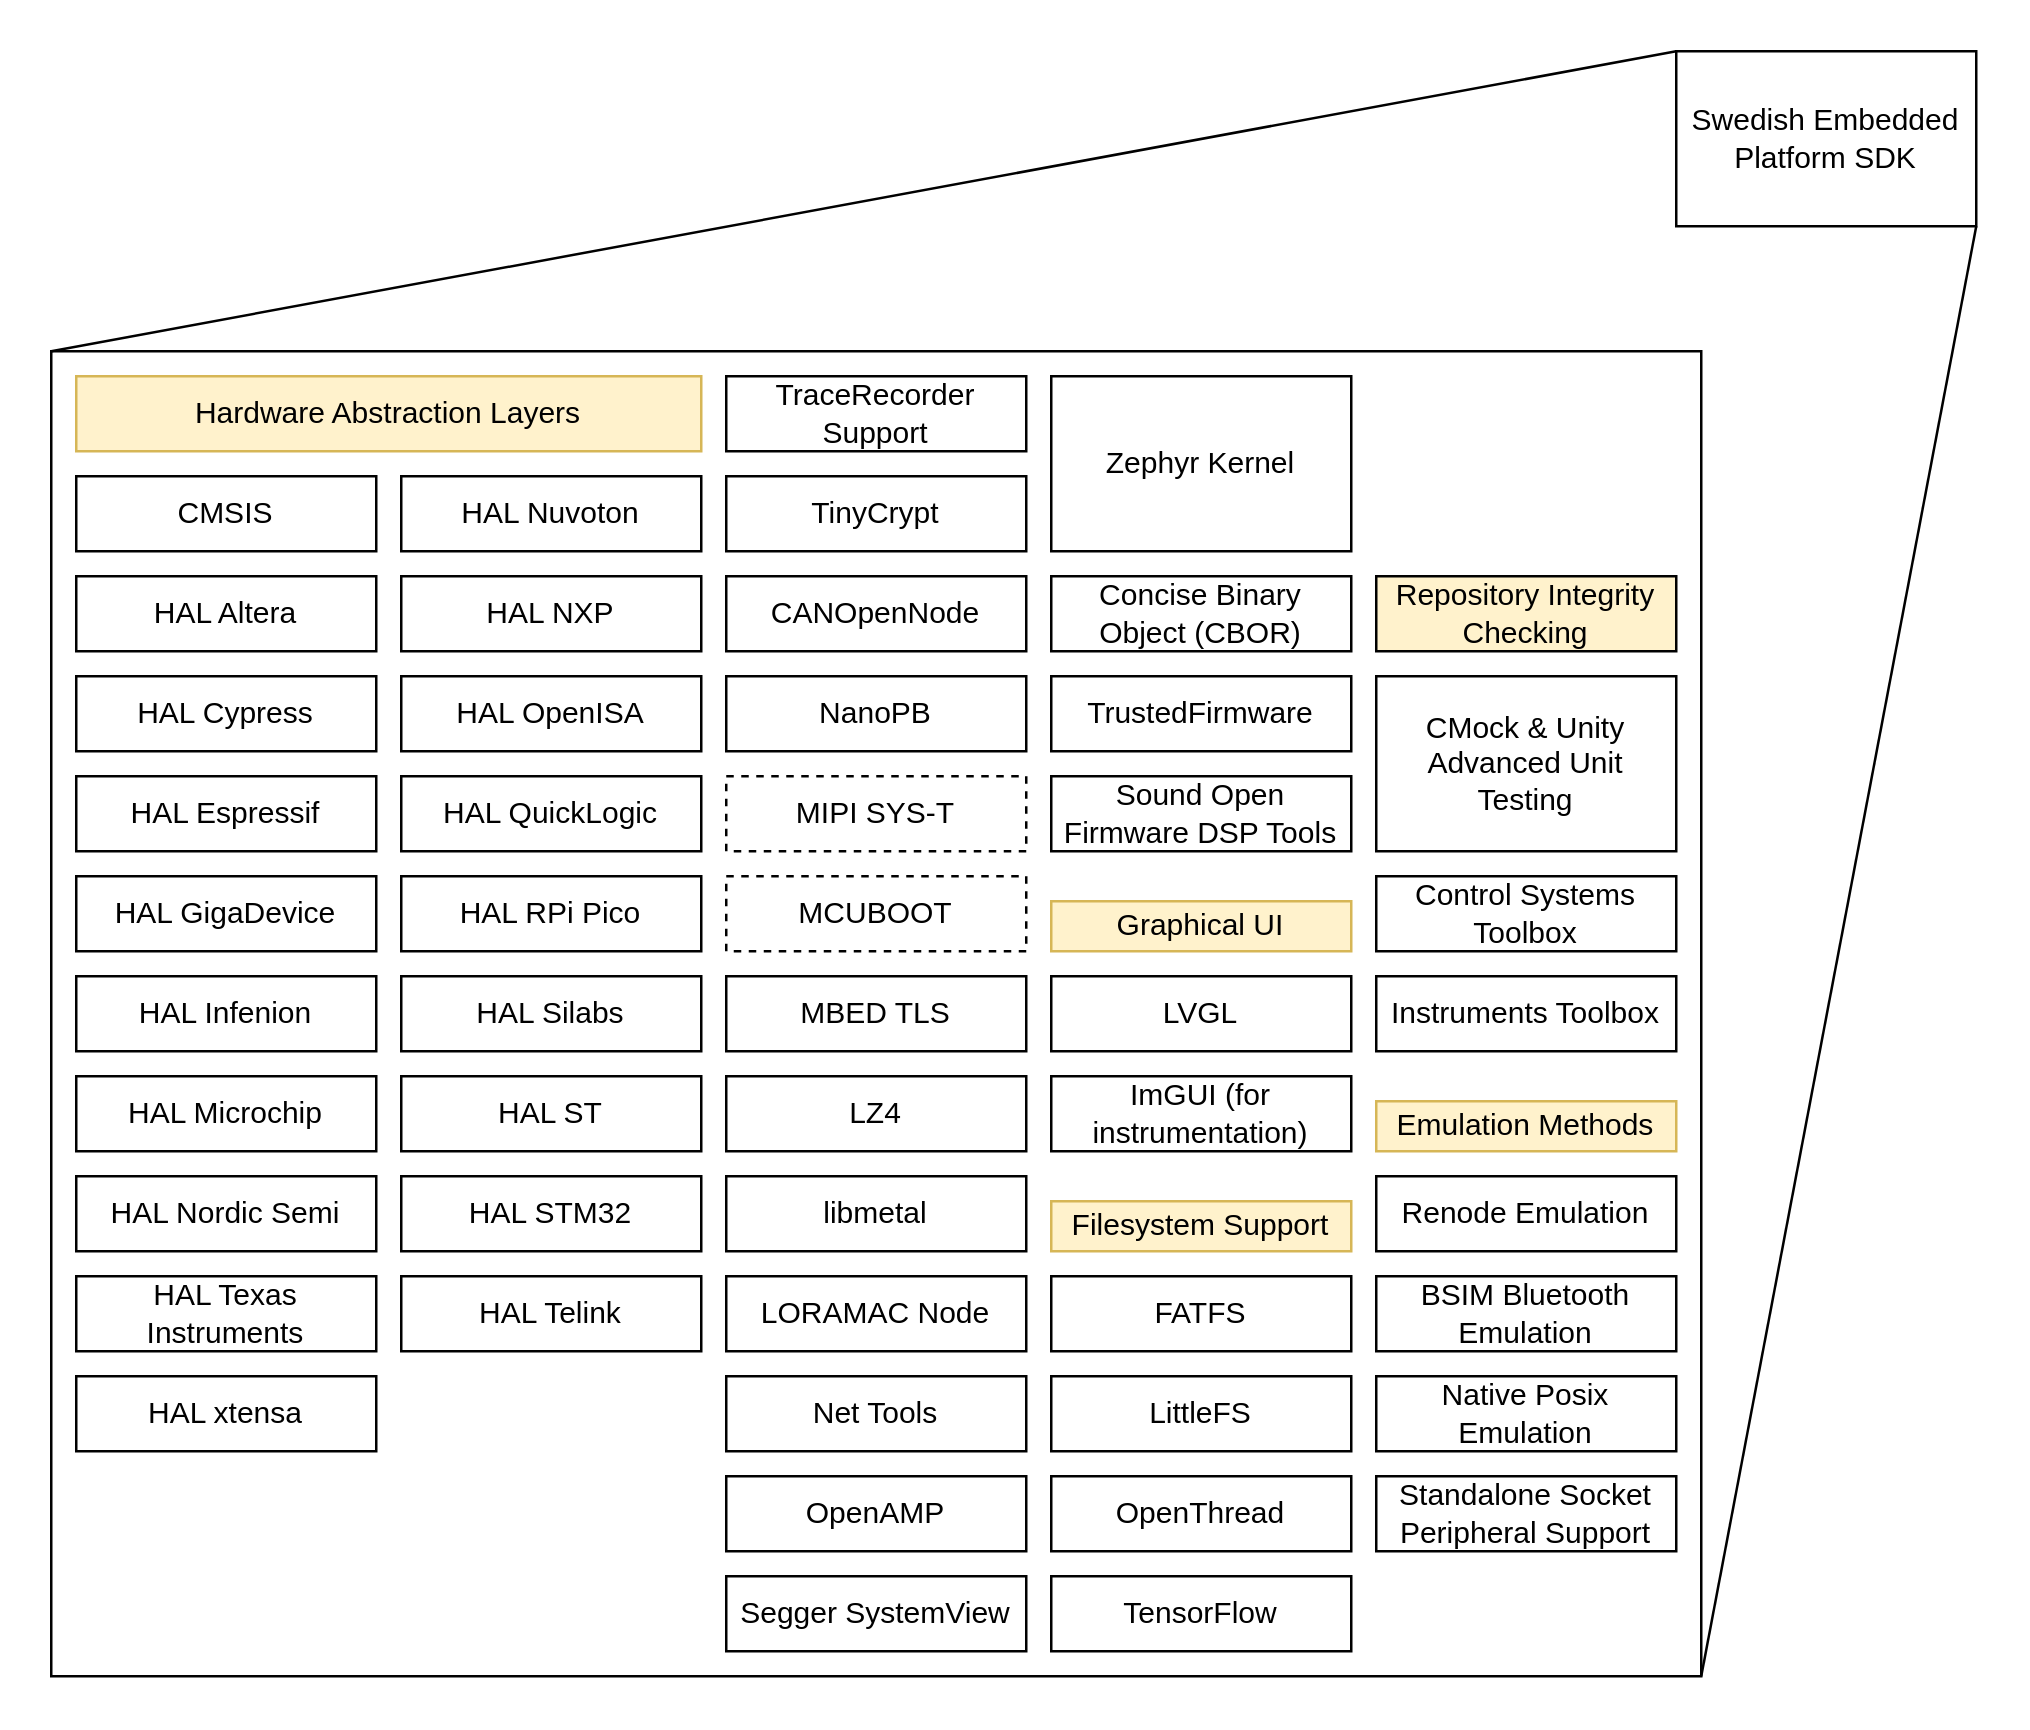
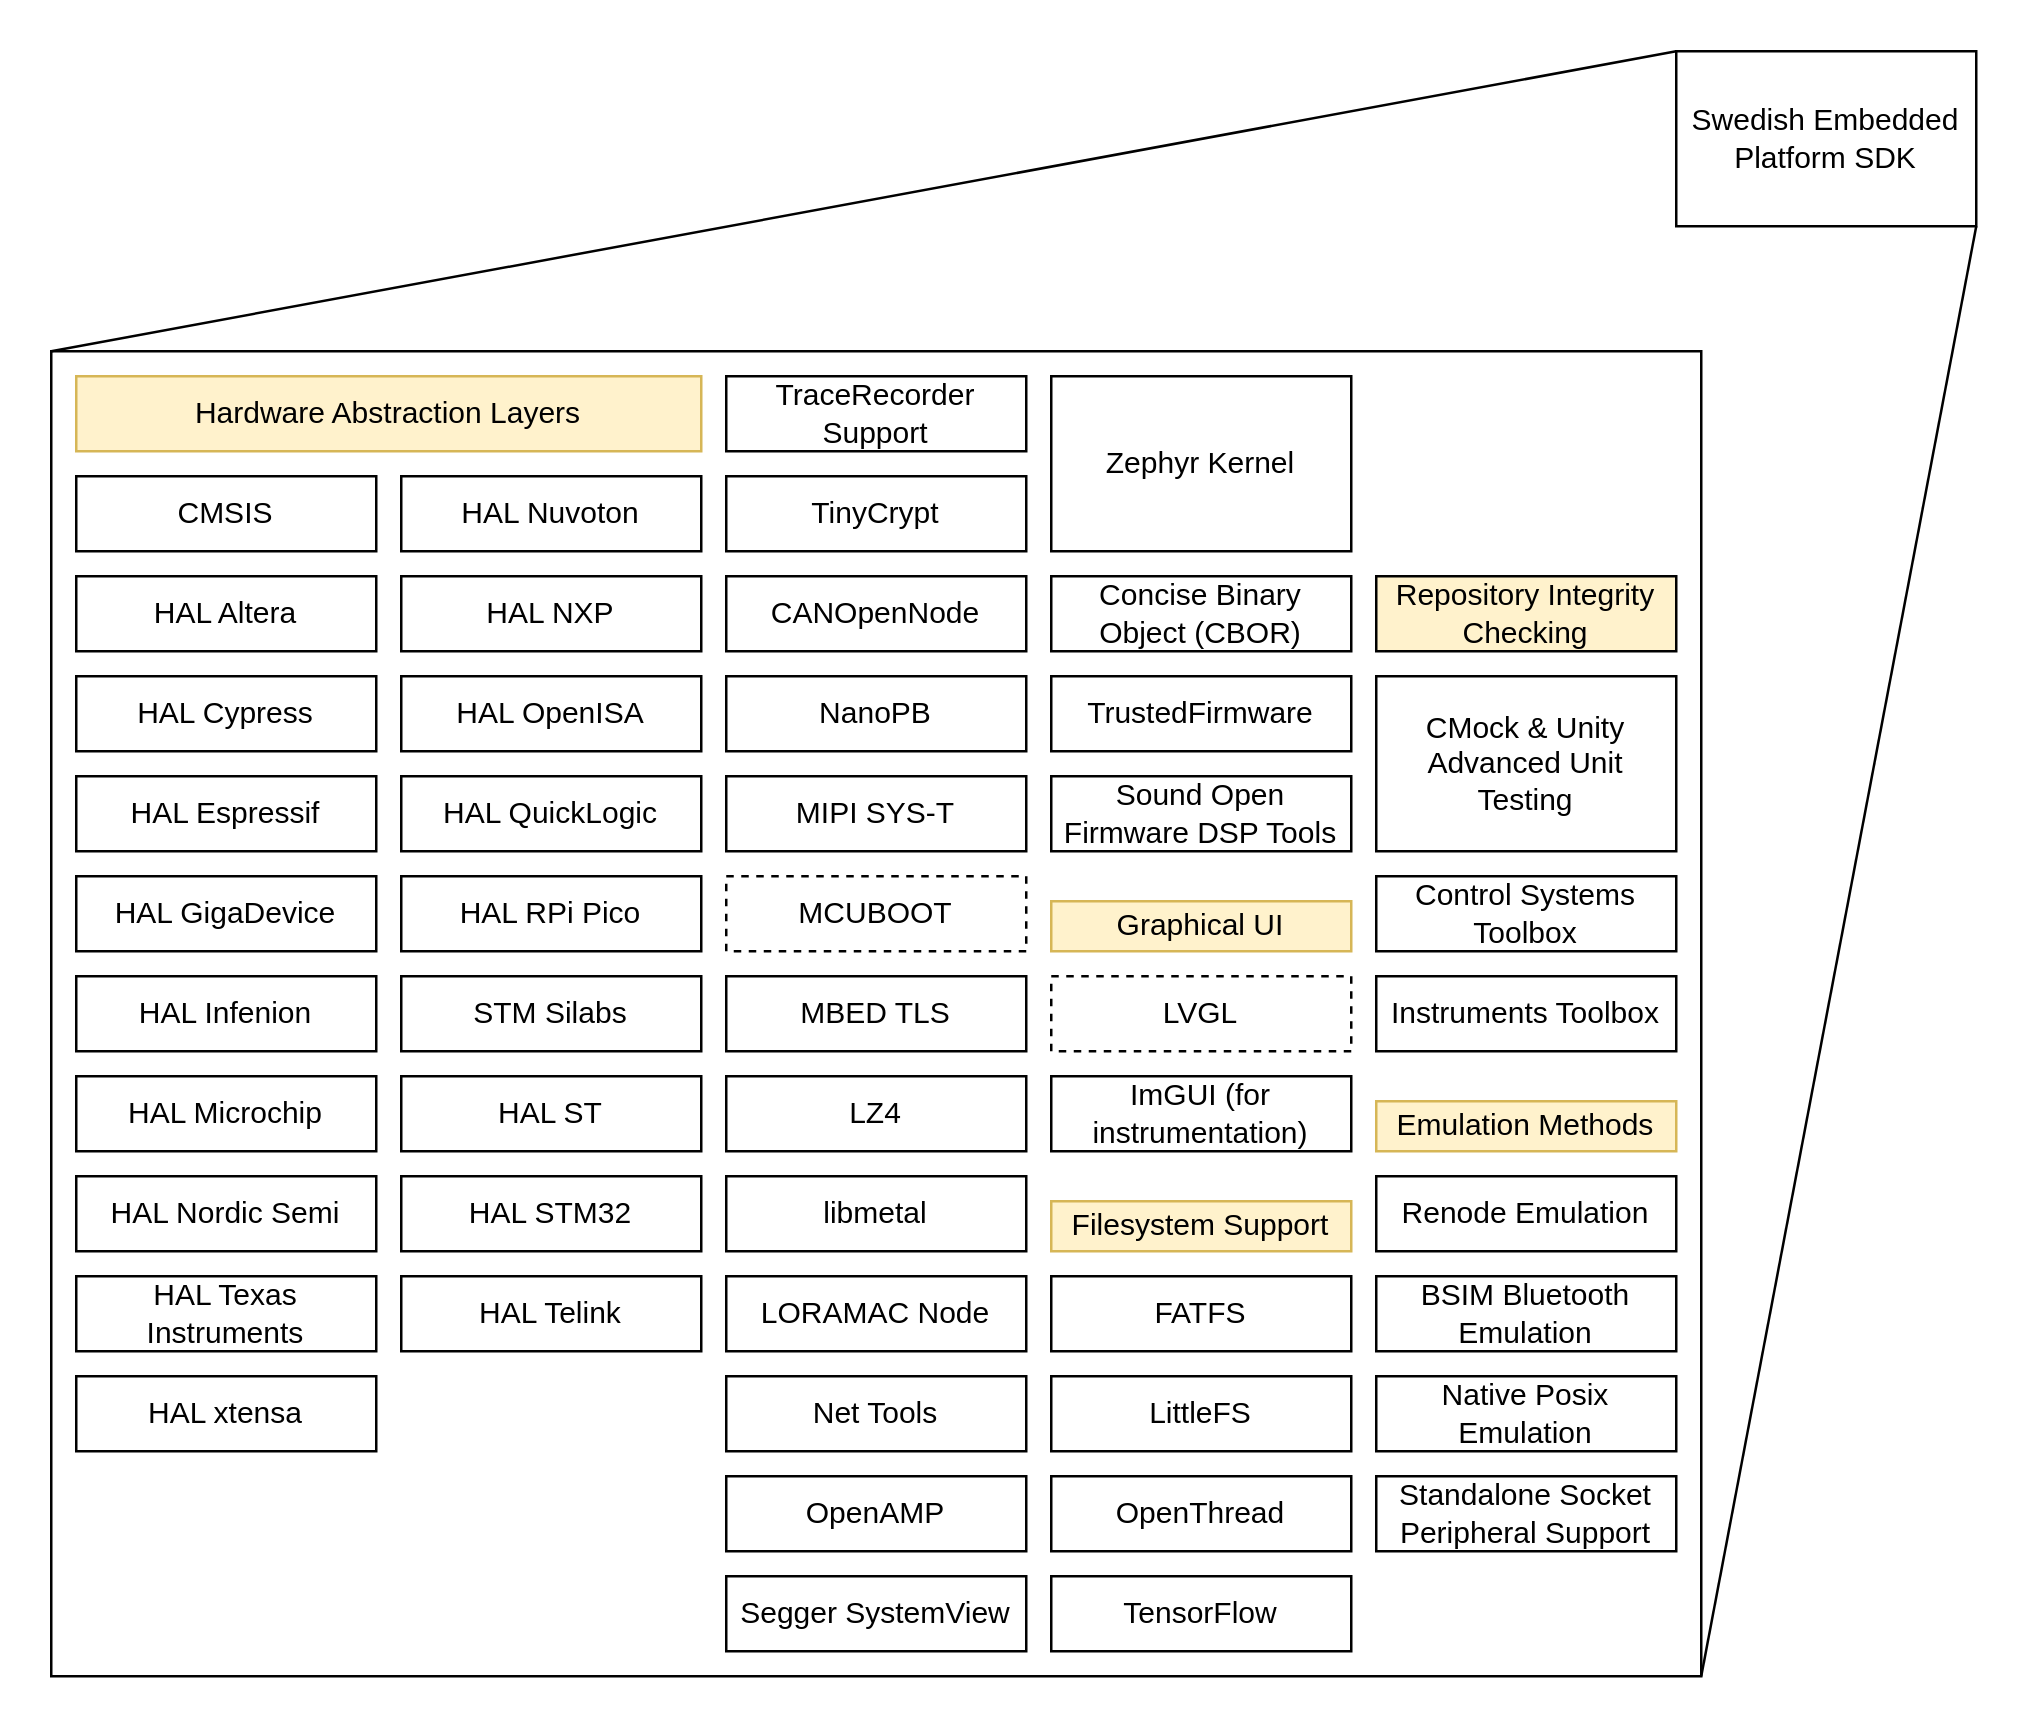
(876, 814) -> (876, 814)
(551, 1014) -> (551, 1014)
(1201, 1014) -> (1201, 1014)
